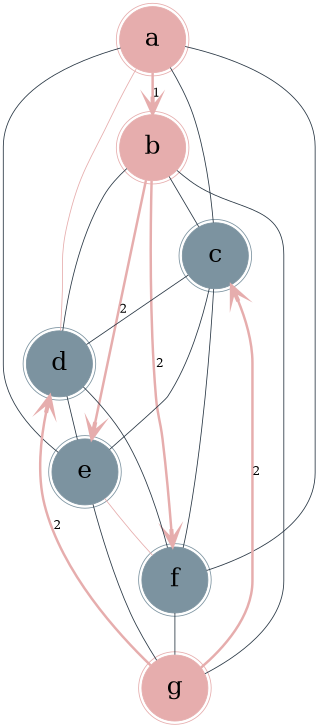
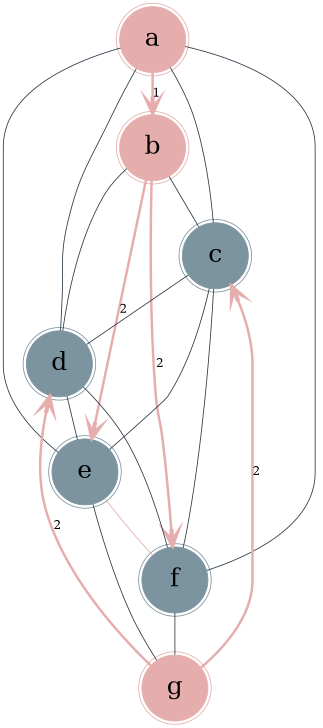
(76, 193) -> (76, 193)
(284, 409) -> none
